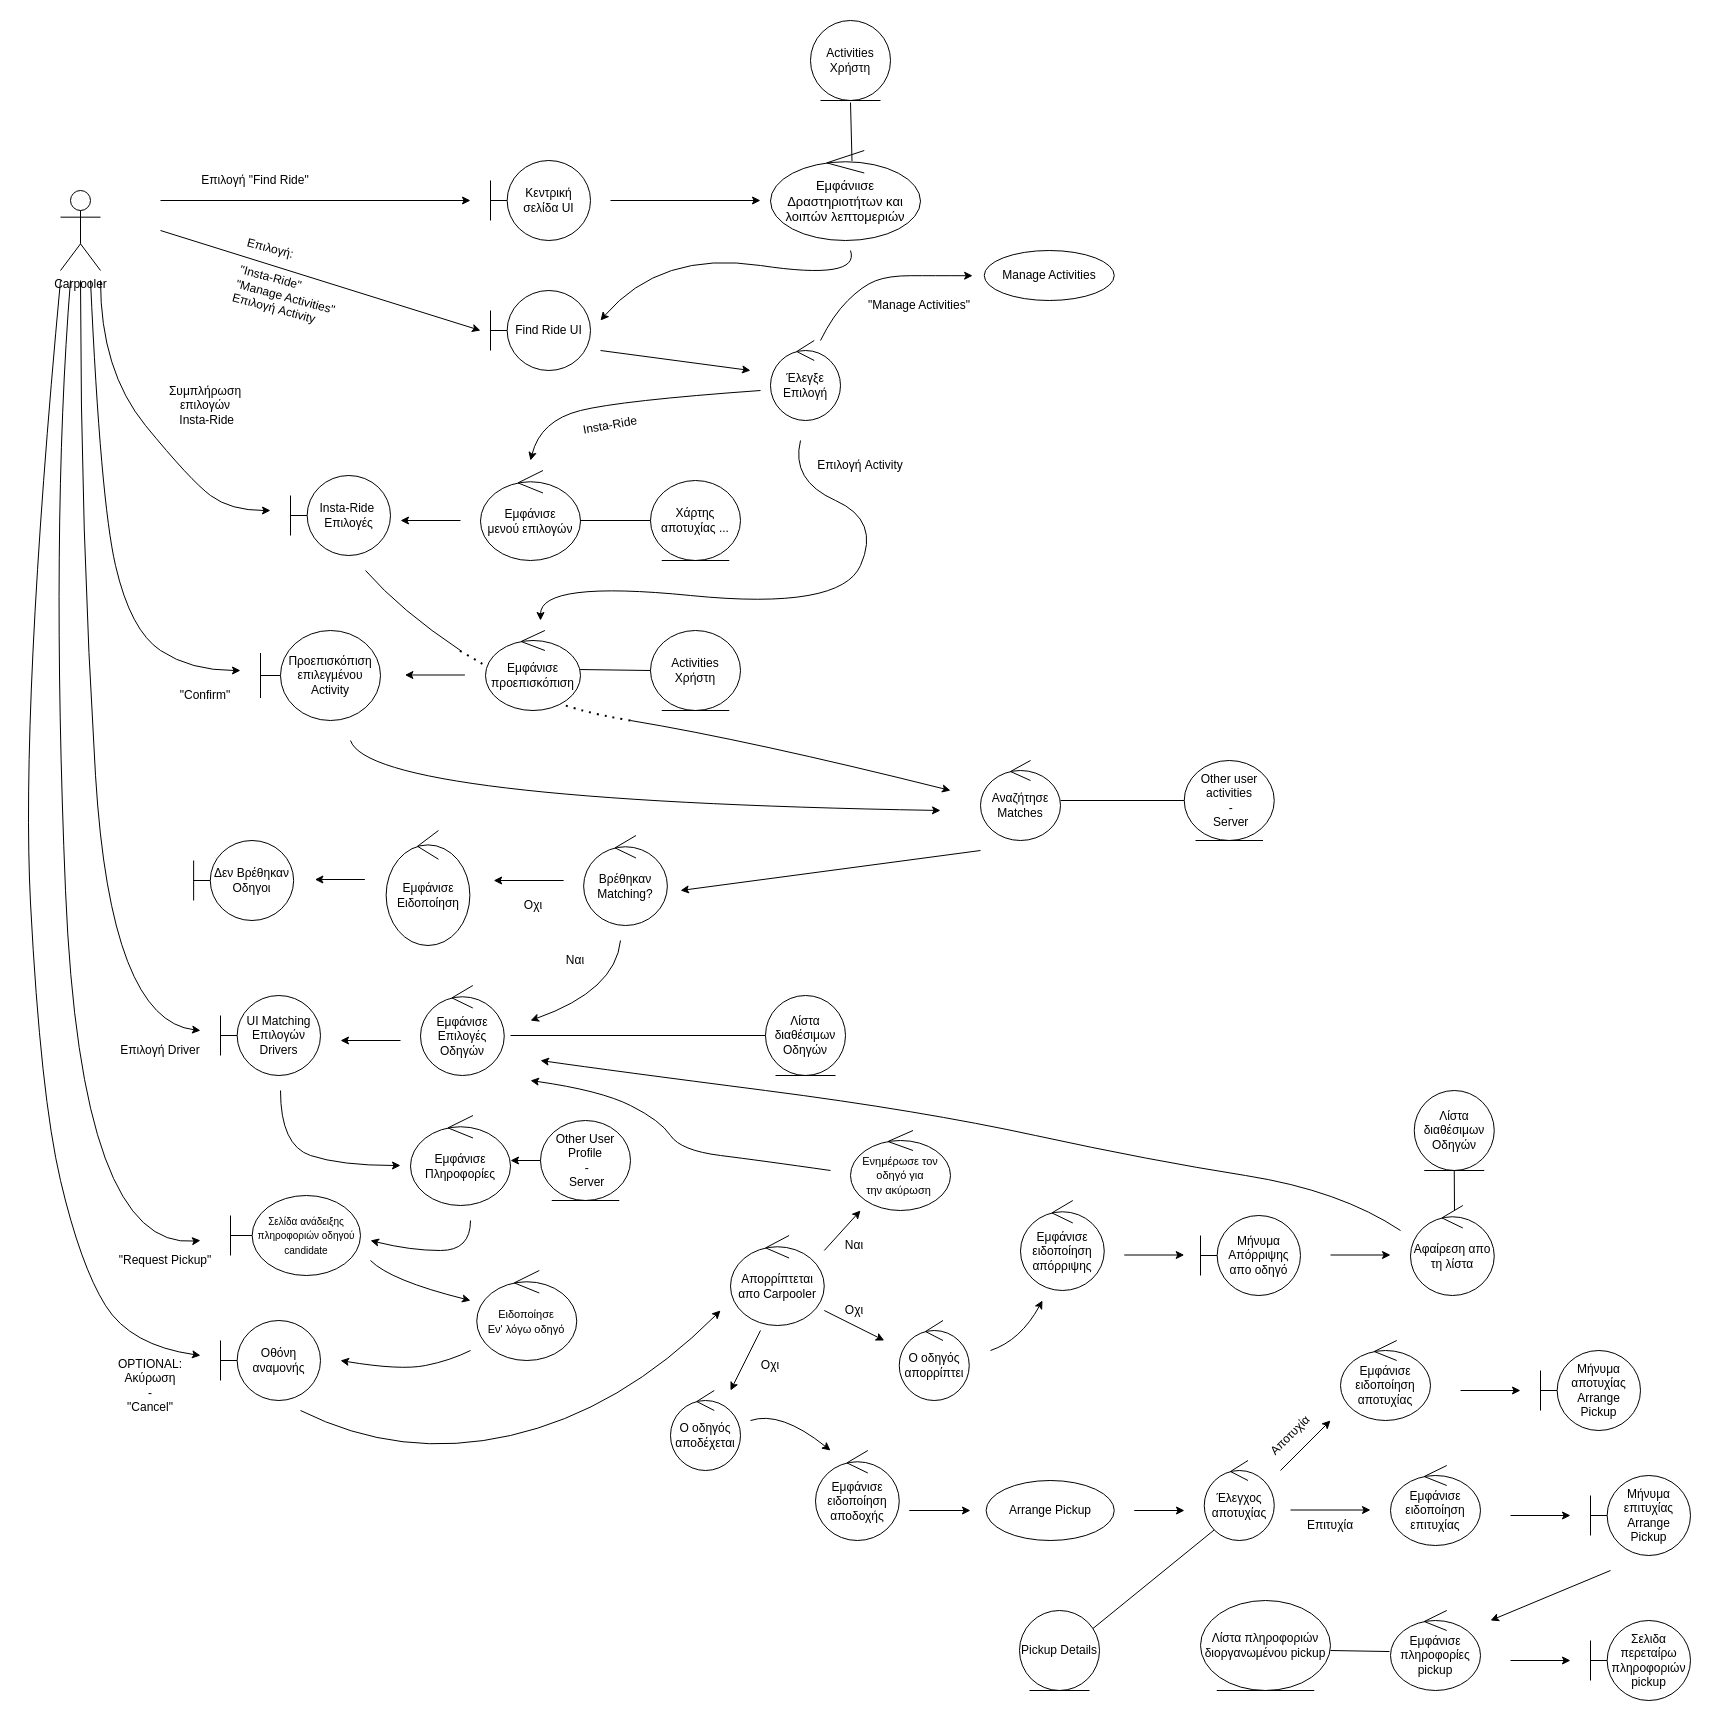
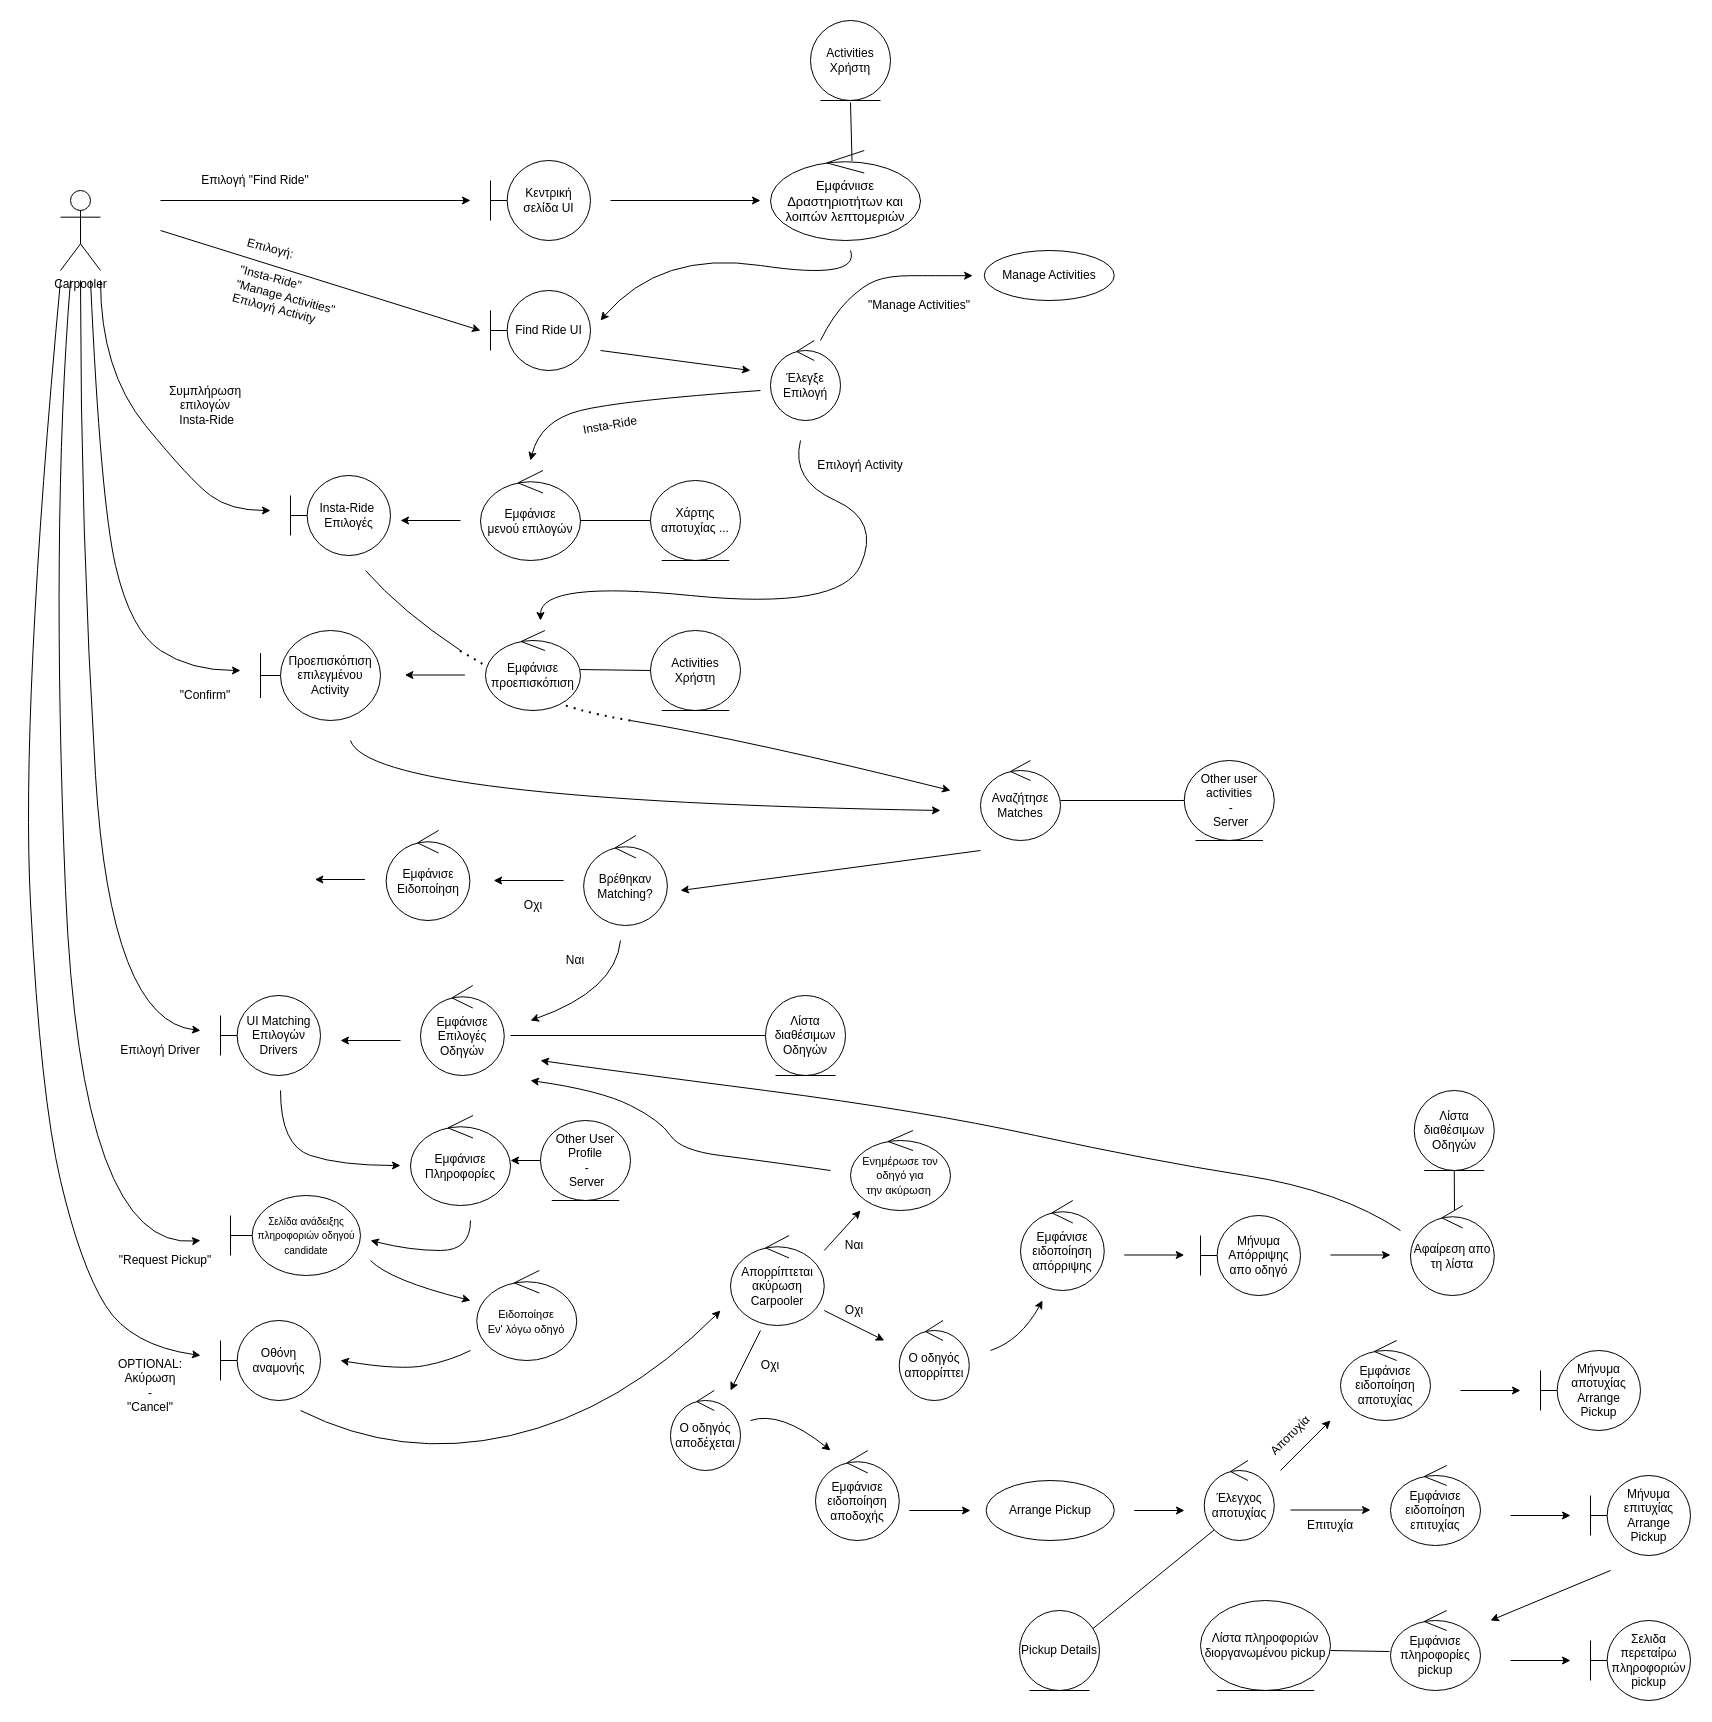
(244, 881) -> none
(428, 888) -> (428, 876)
(778, 1287) -> (778, 1287)
